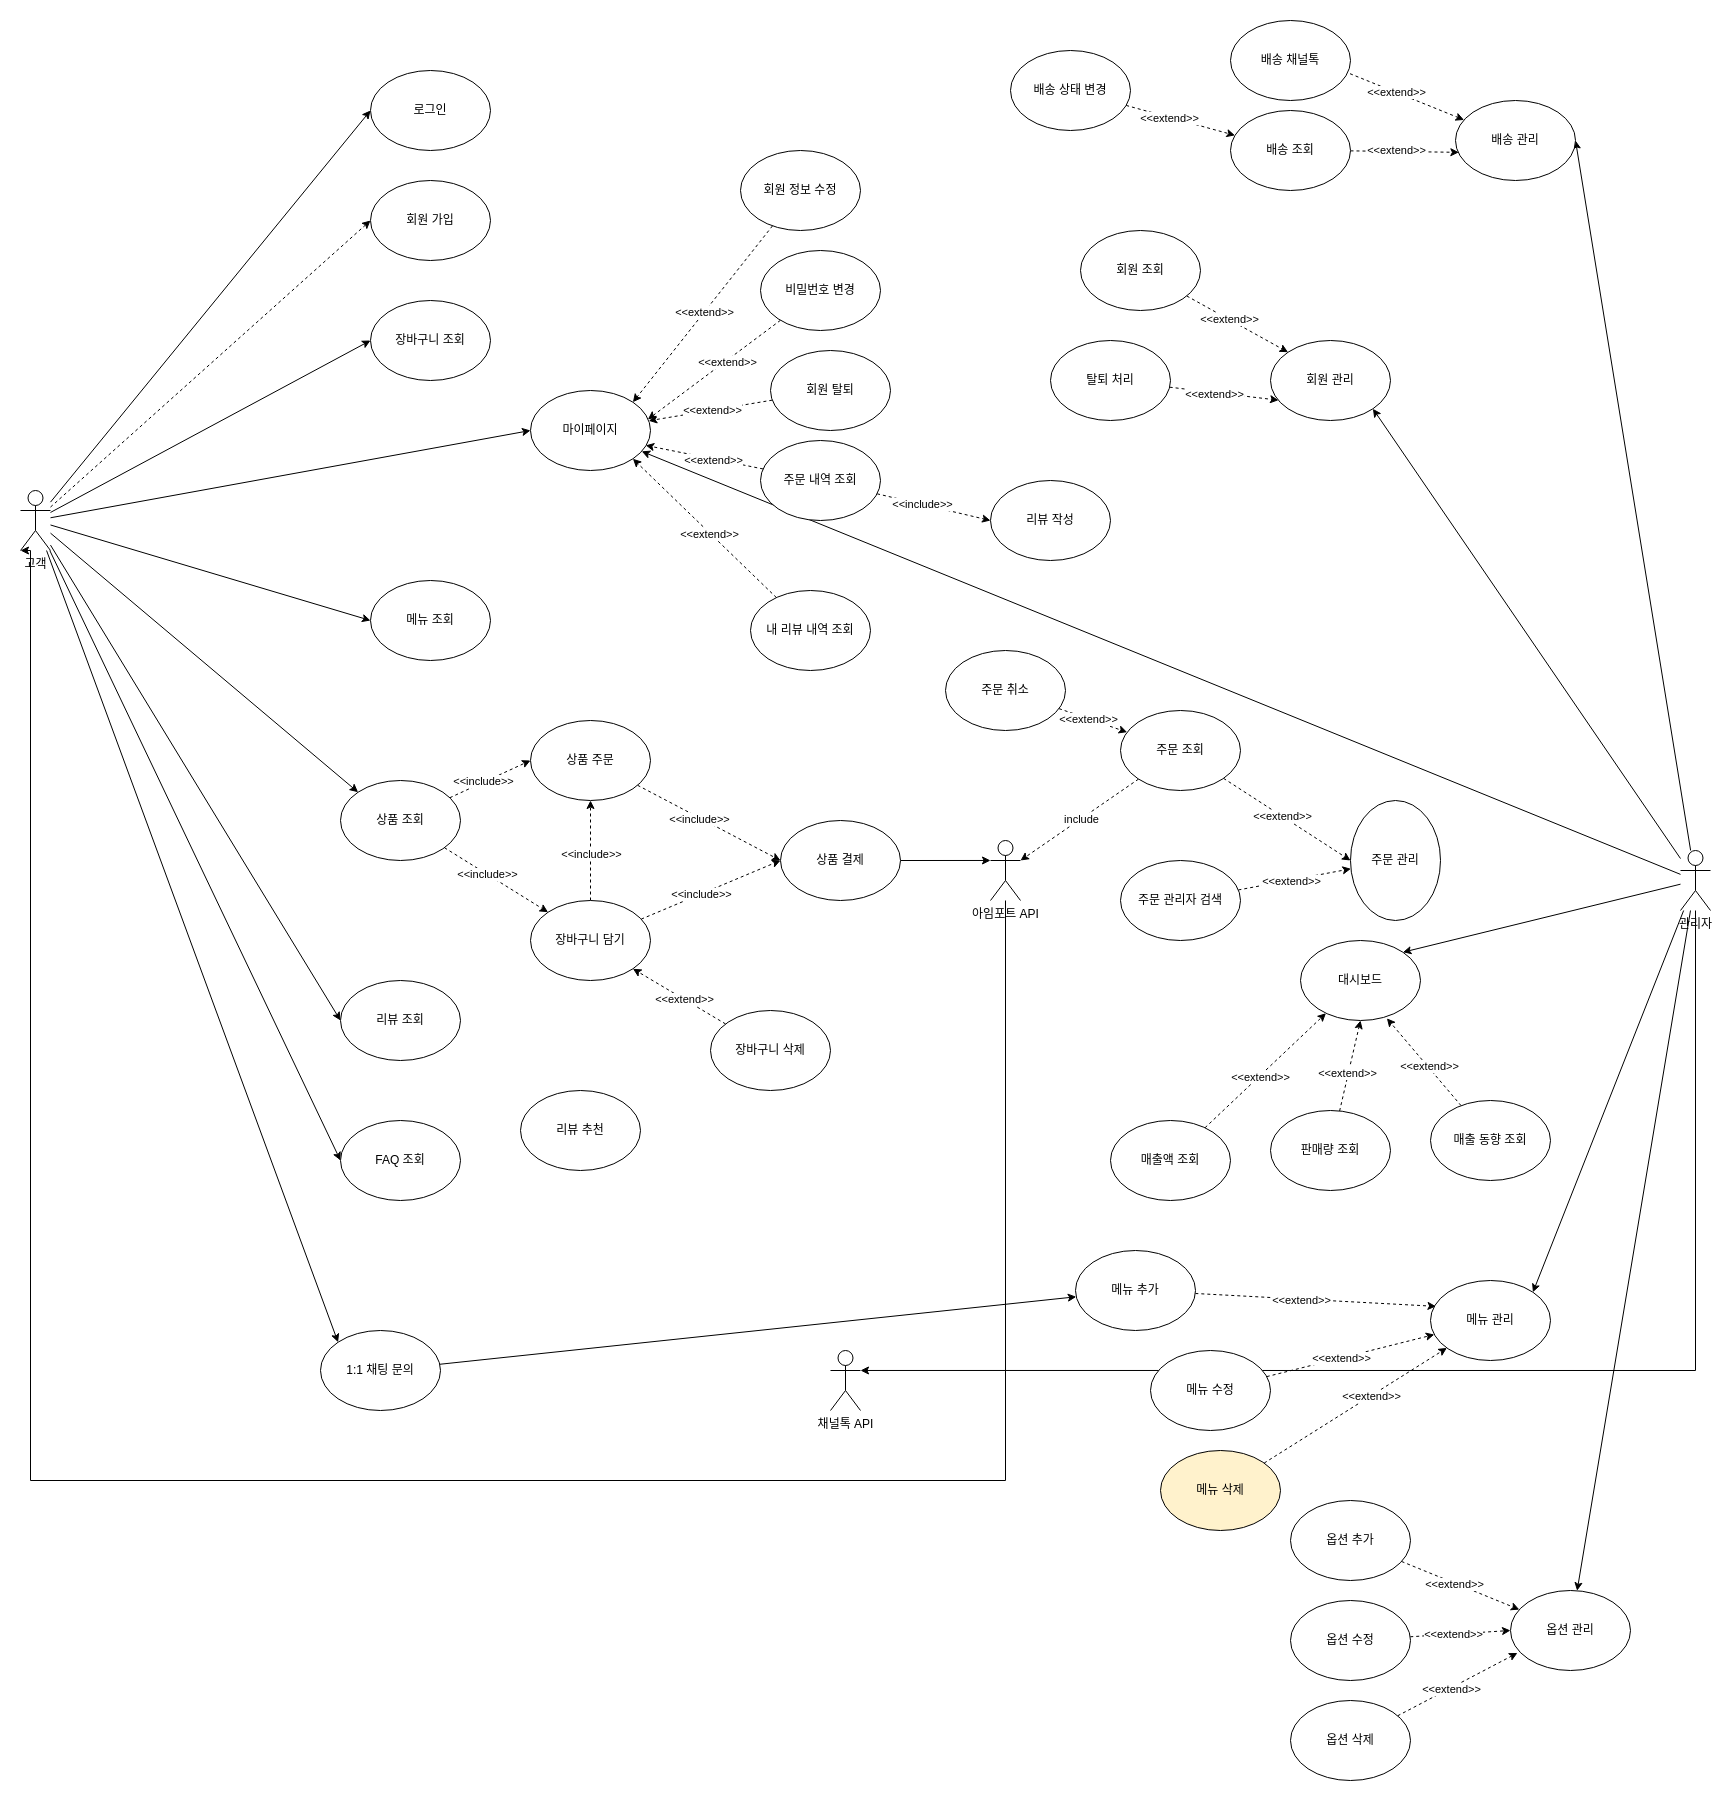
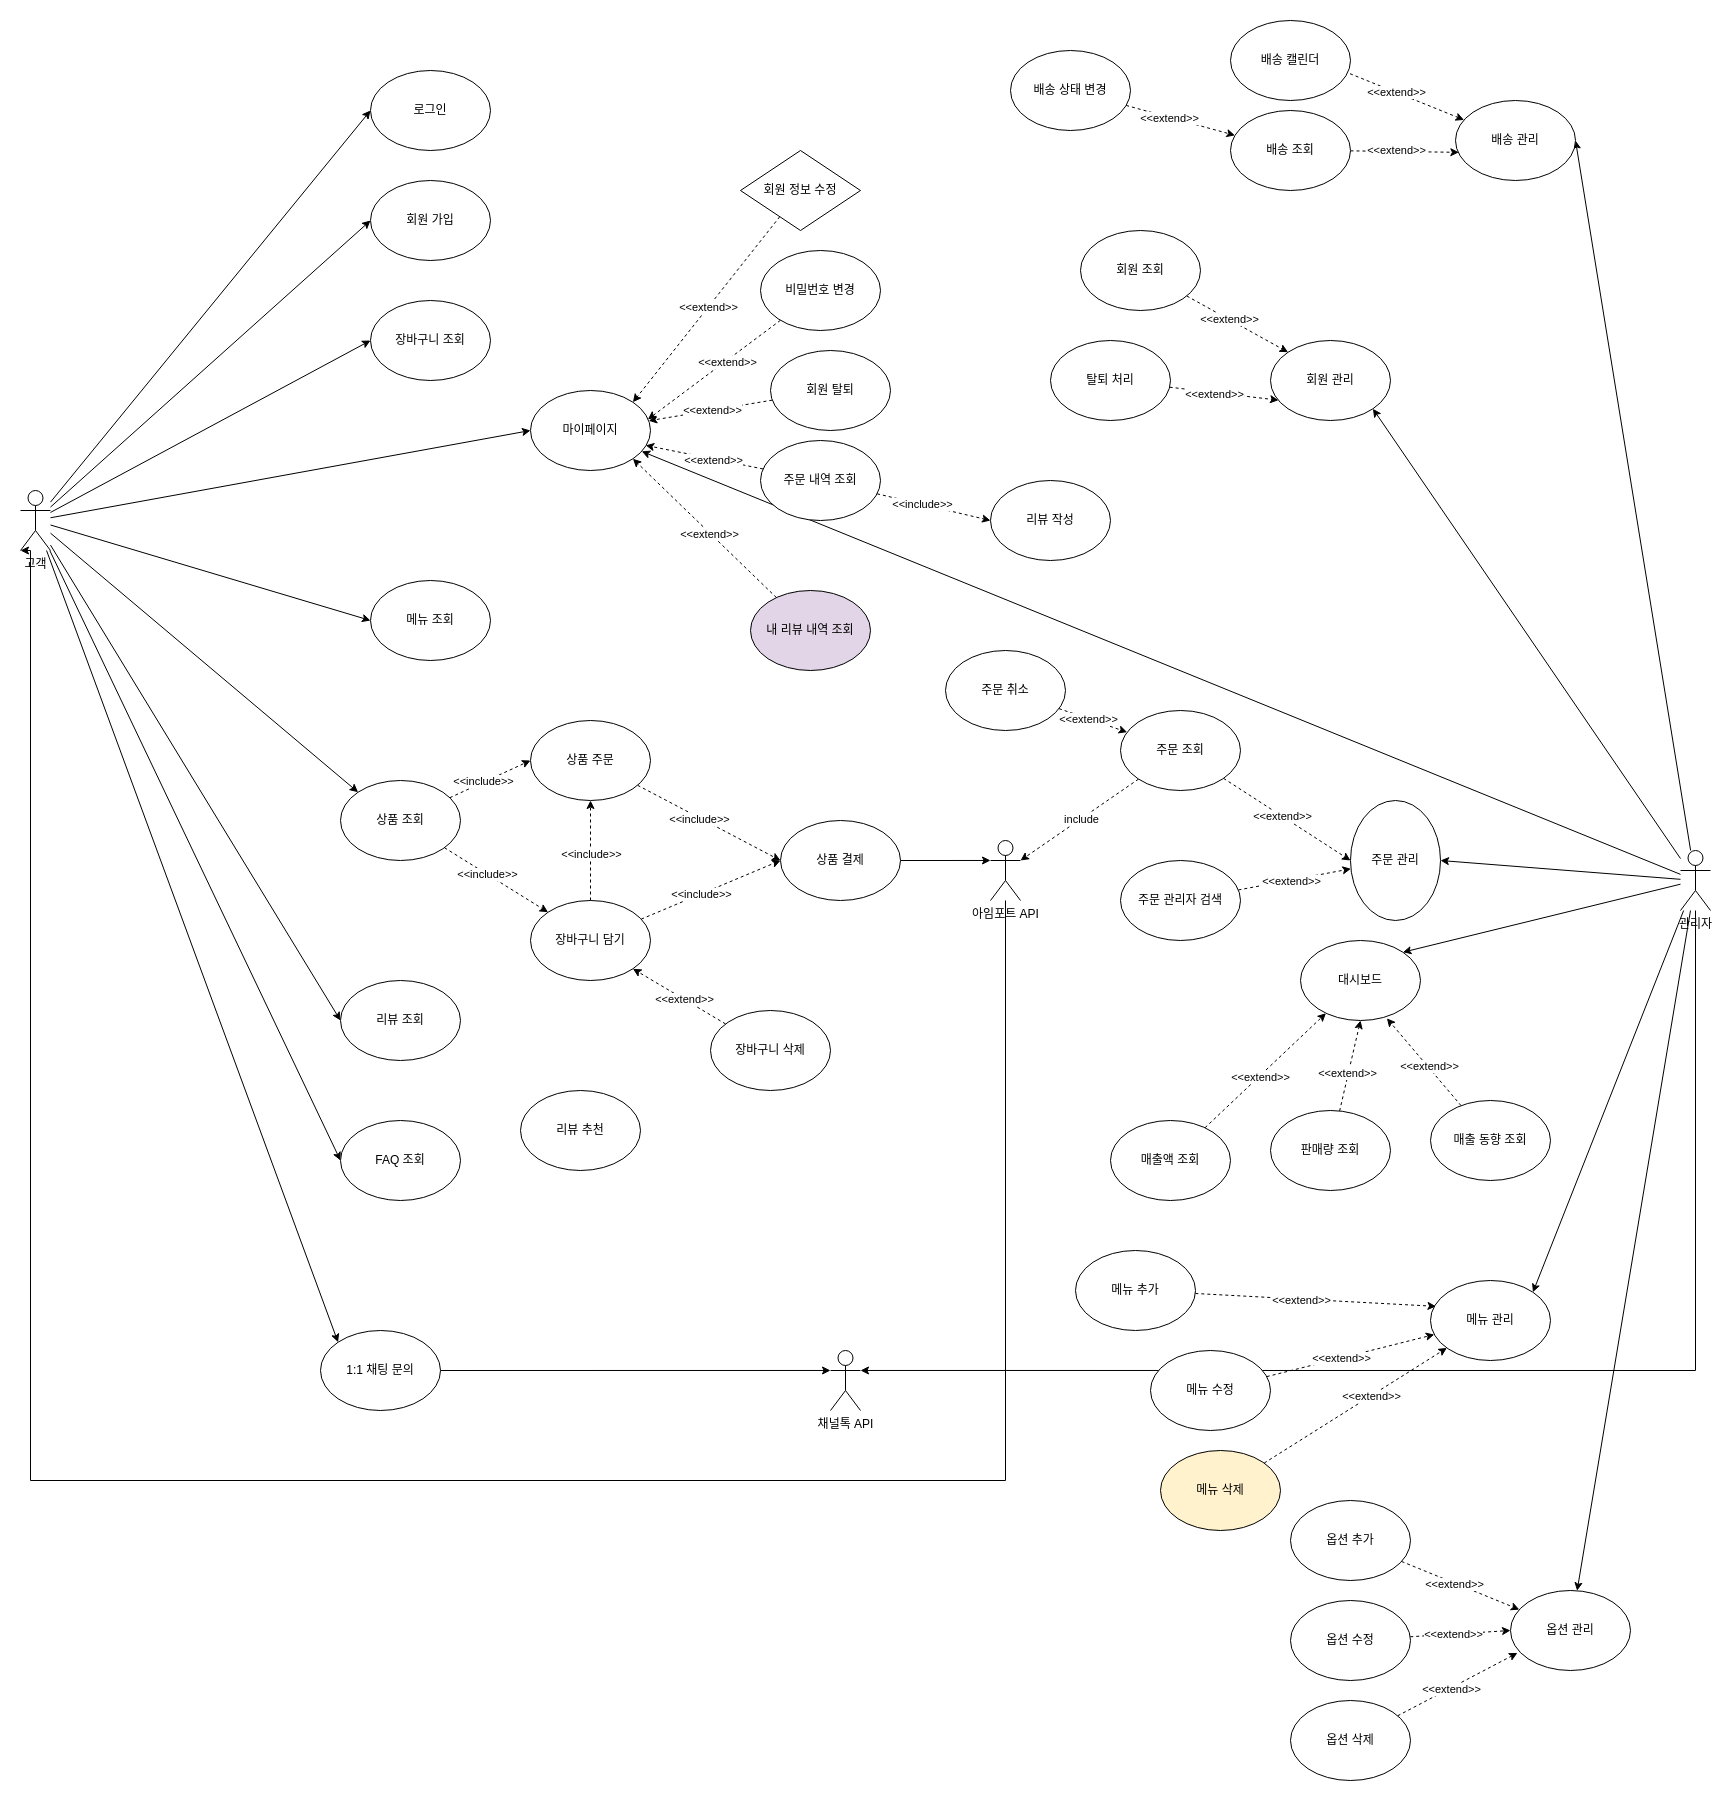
(1291, 61) -> (1291, 61)
(801, 191) -> (801, 191)
(208, 366) -> (208, 366)
(811, 631) -> (811, 631)
none -> (1564, 870)
(754, 1331) -> (632, 1370)
